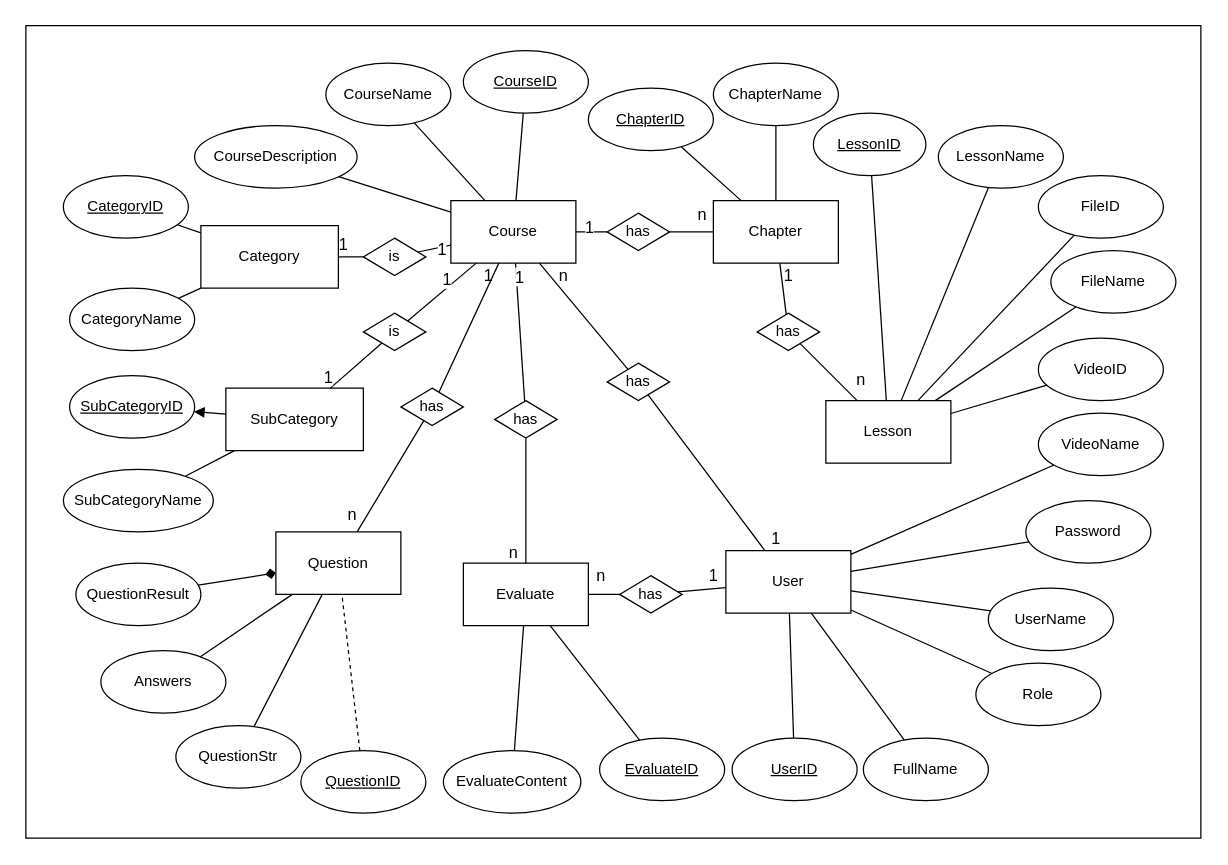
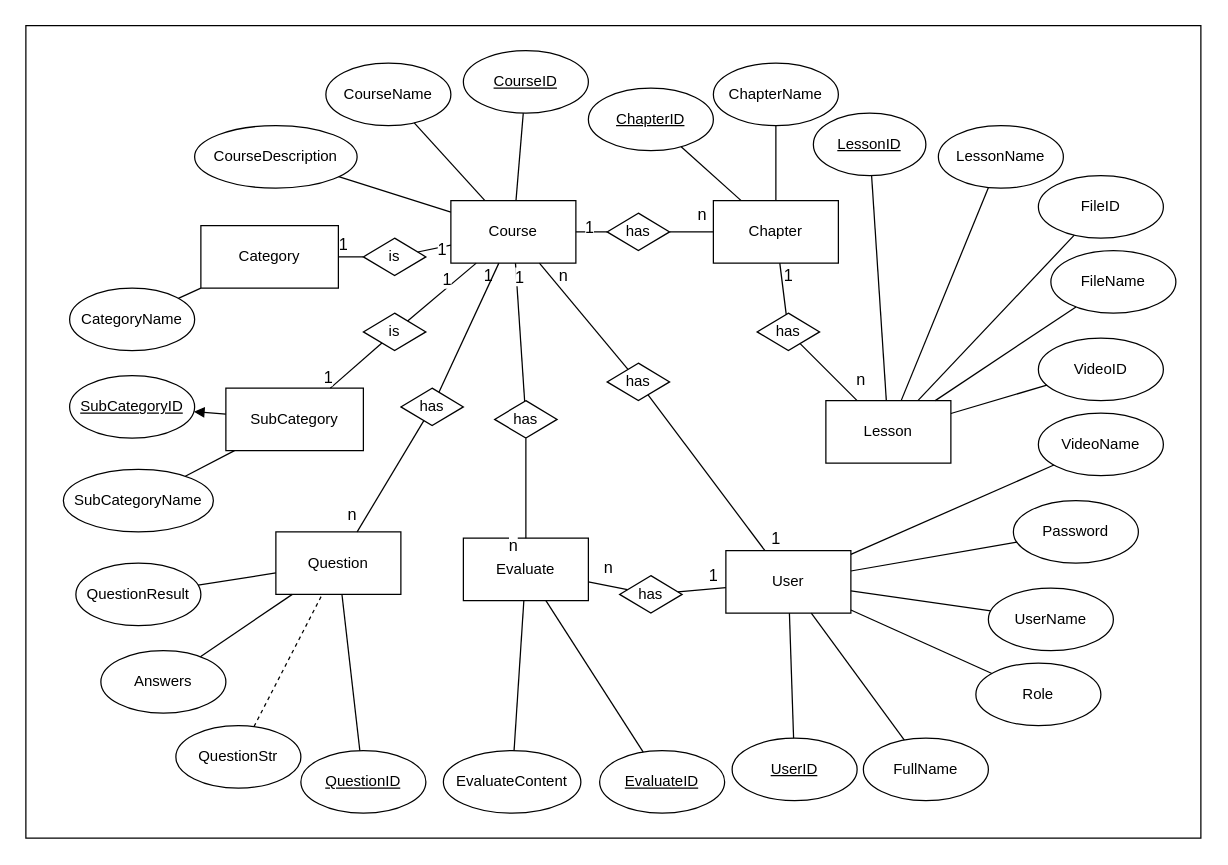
(126, 207) -> none
(189, 229) -> none
(1088, 532) -> (1076, 532)
(265, 575) -> (270, 574)
(526, 594) -> (526, 569)
(288, 660) -> (288, 660)
(350, 671) -> (350, 671)
(662, 769) -> (662, 782)
